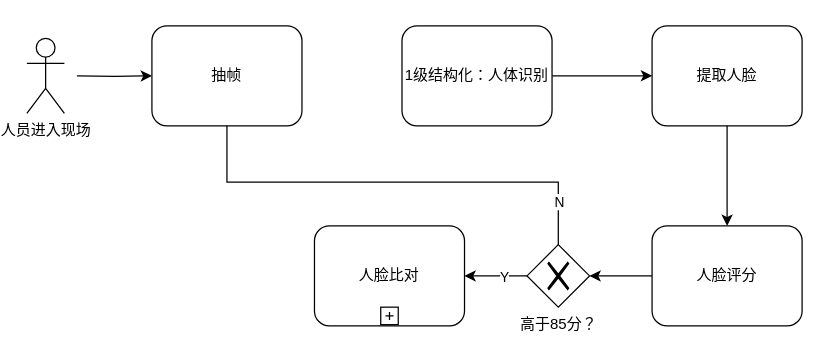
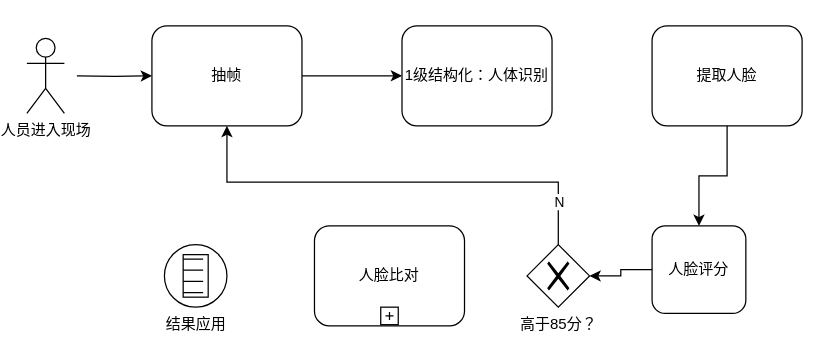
none -> (348, 76)
(598, 76) -> none
(227, 132) -> (227, 136)
none -> (196, 276)
(500, 276) -> none
(727, 276) -> (699, 269)
